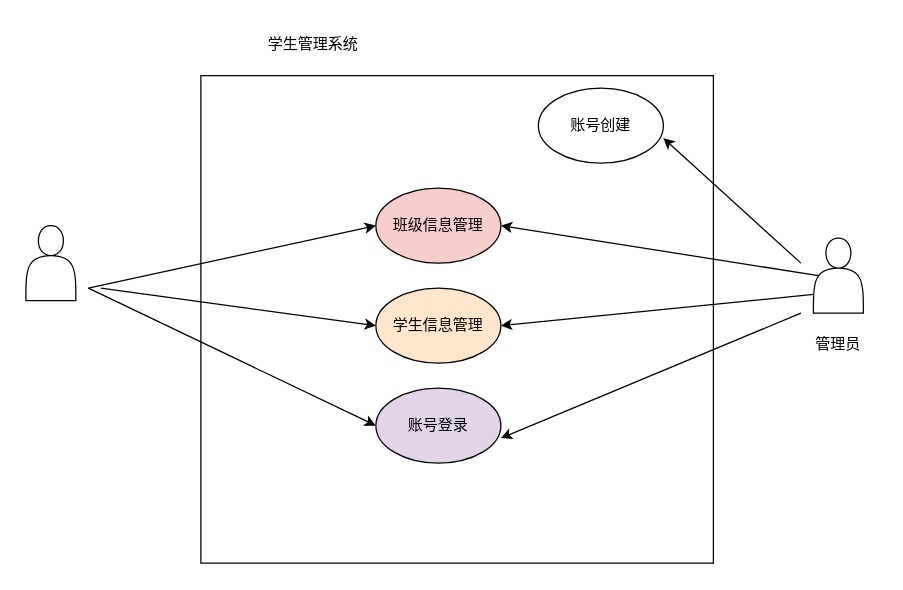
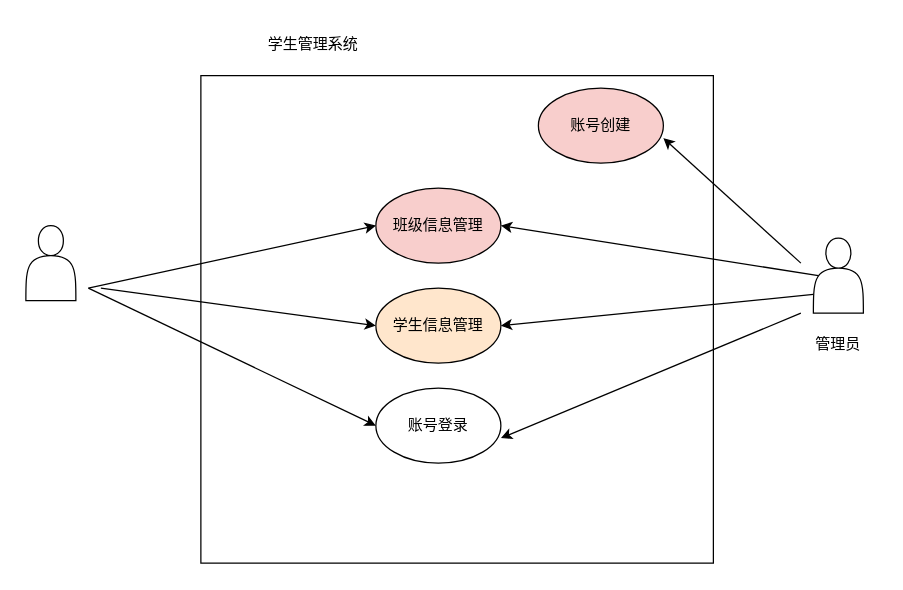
(601, 126) -> (601, 126)
(438, 426) -> (438, 426)
